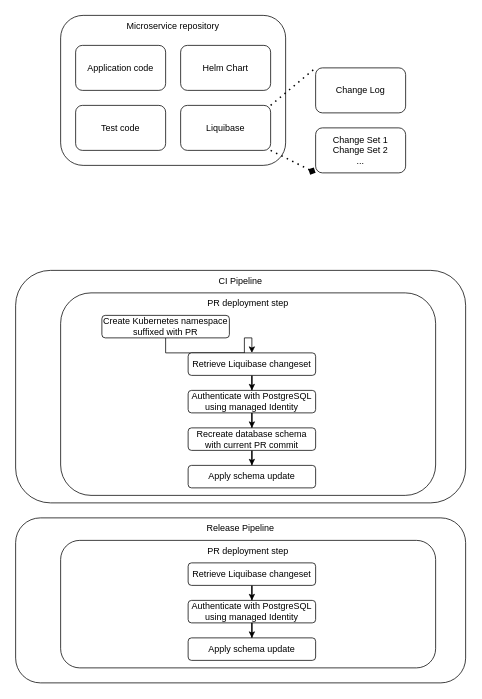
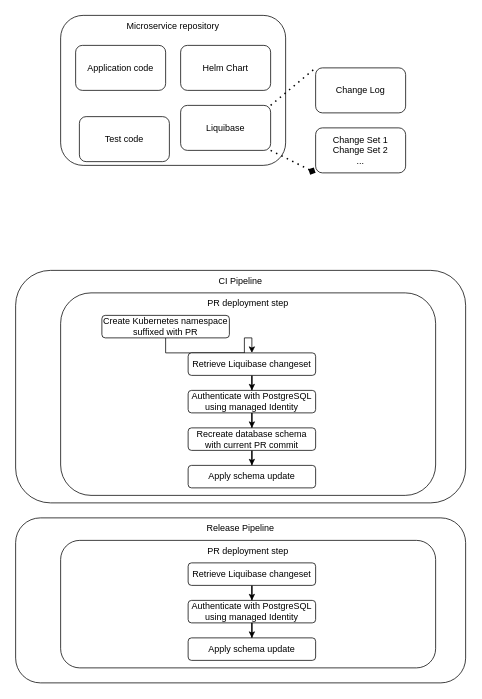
(120, 128) -> (124, 139)
